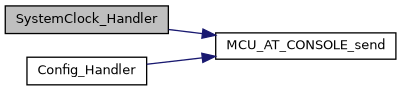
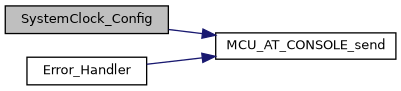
(87, 20) -> (87, 20)
(87, 71) -> (87, 71)
